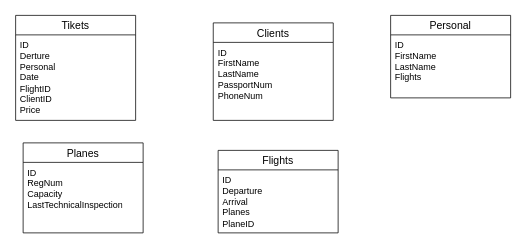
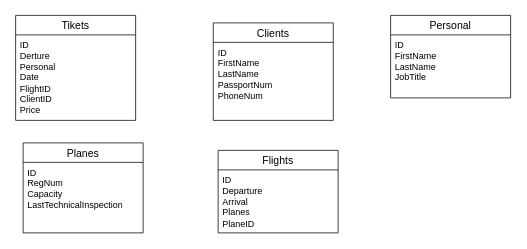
(416, 62) -> (416, 62)
